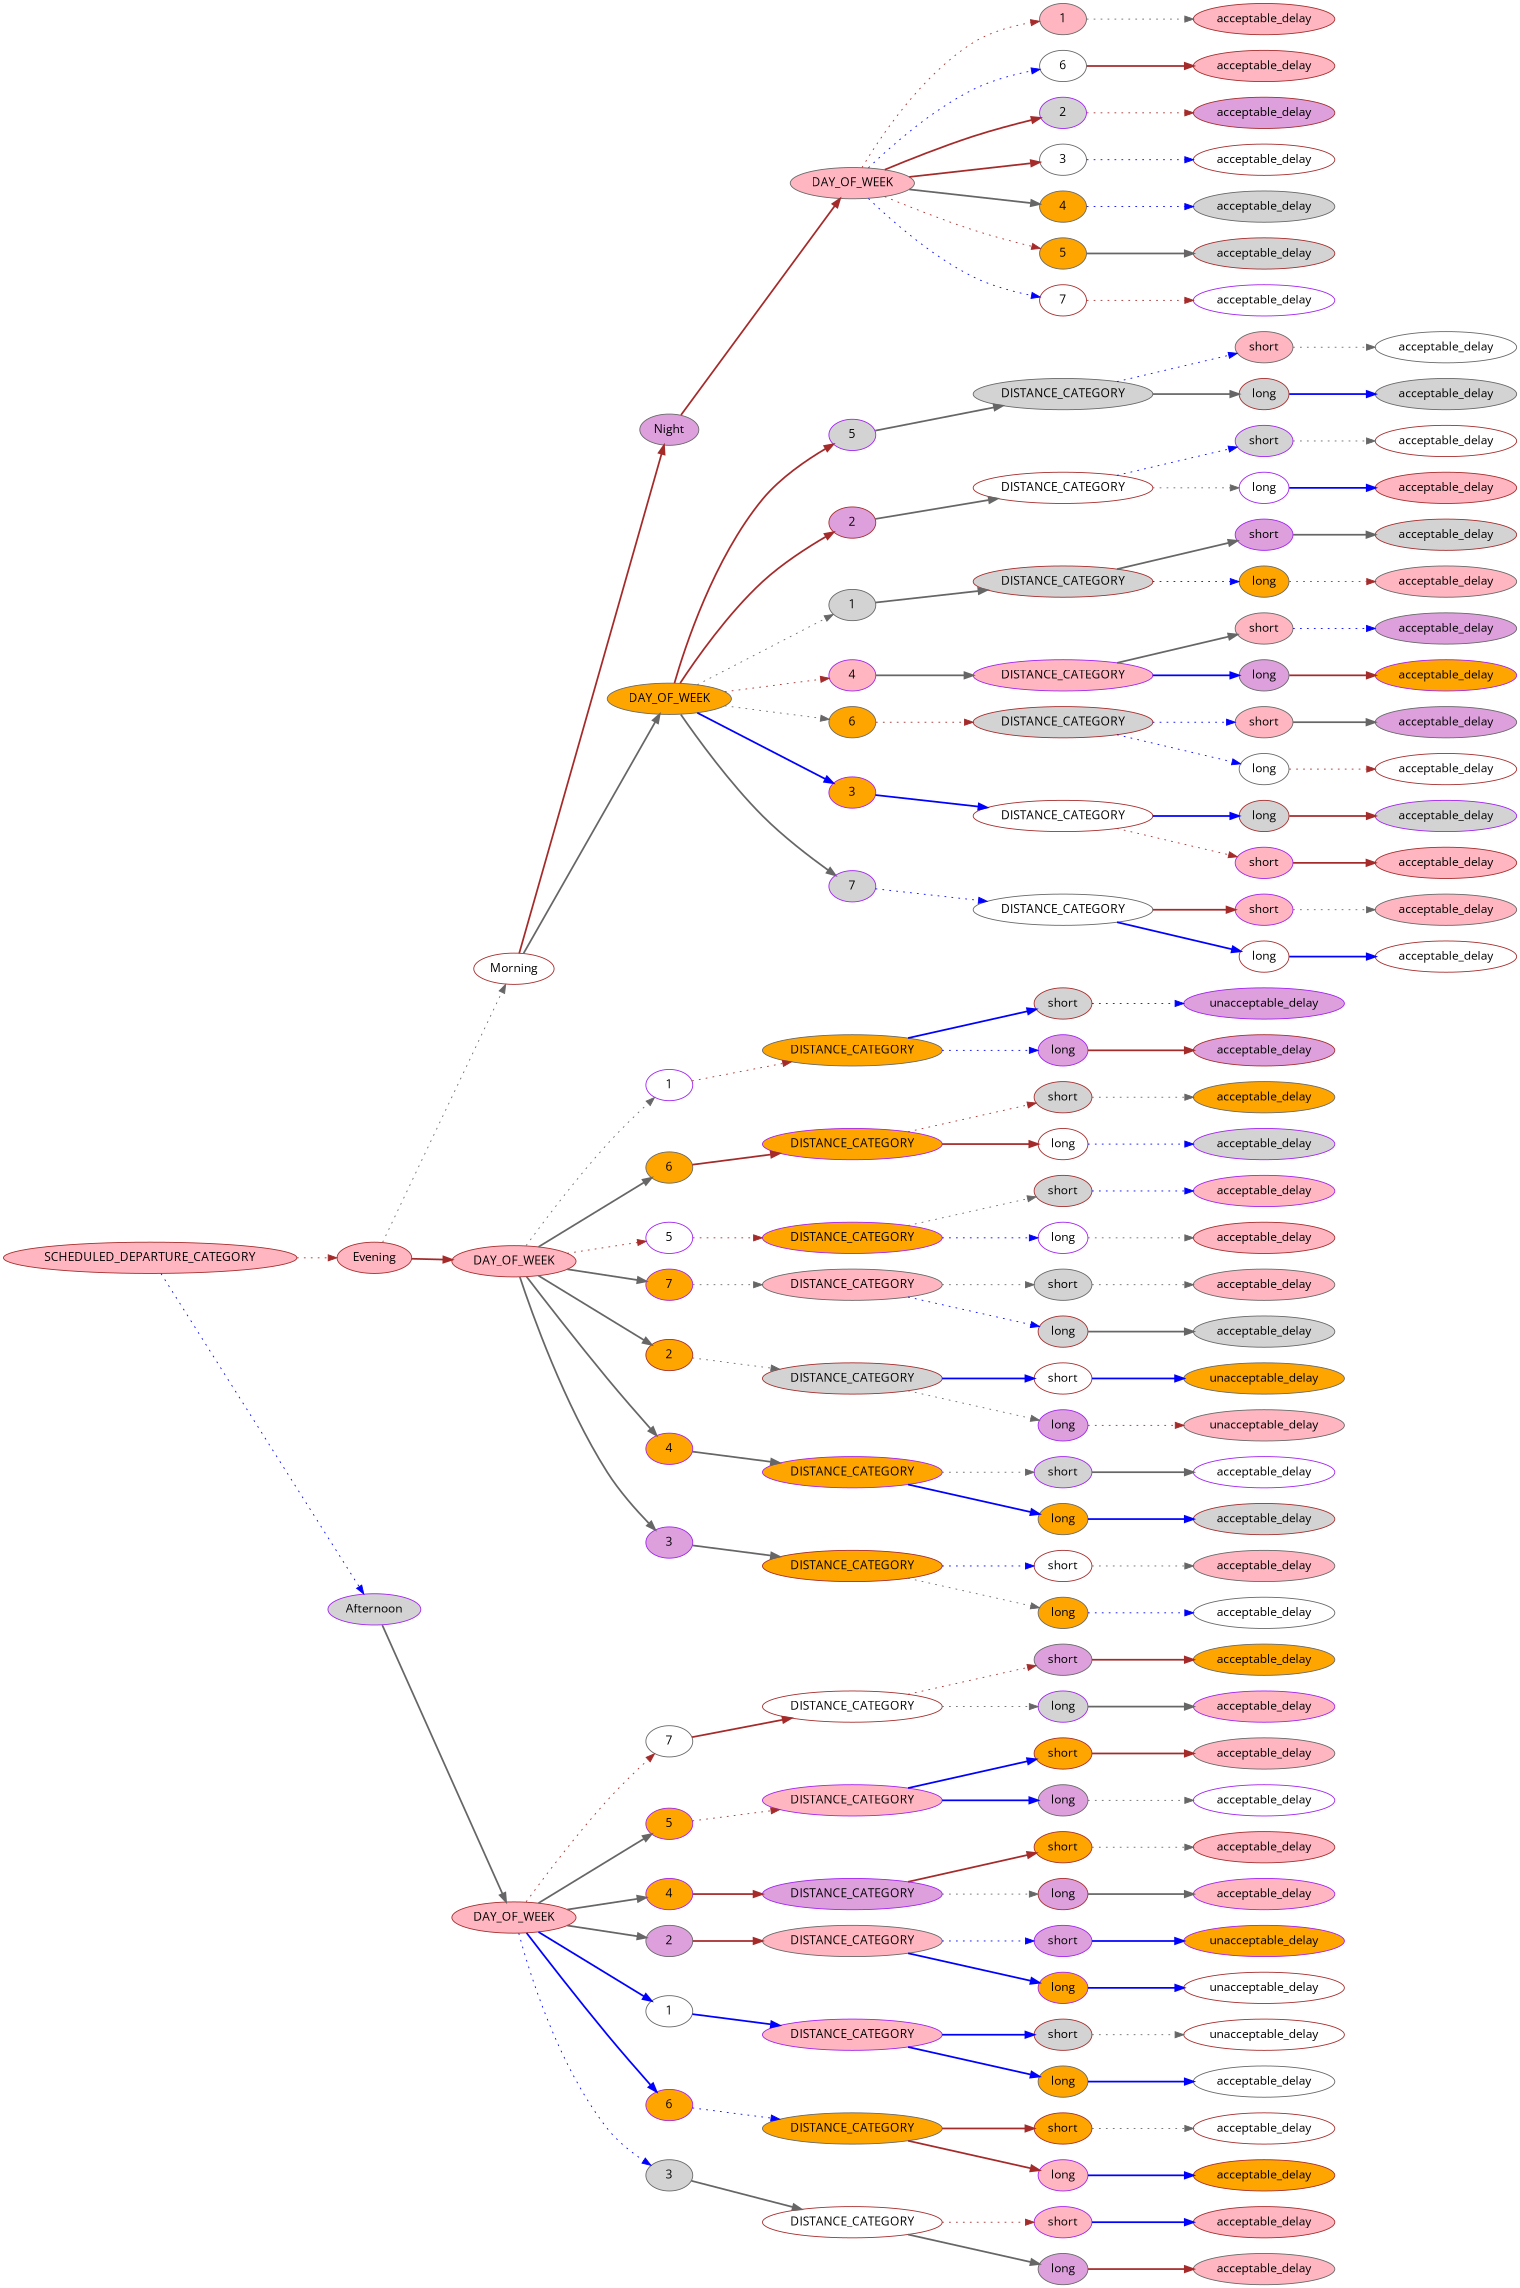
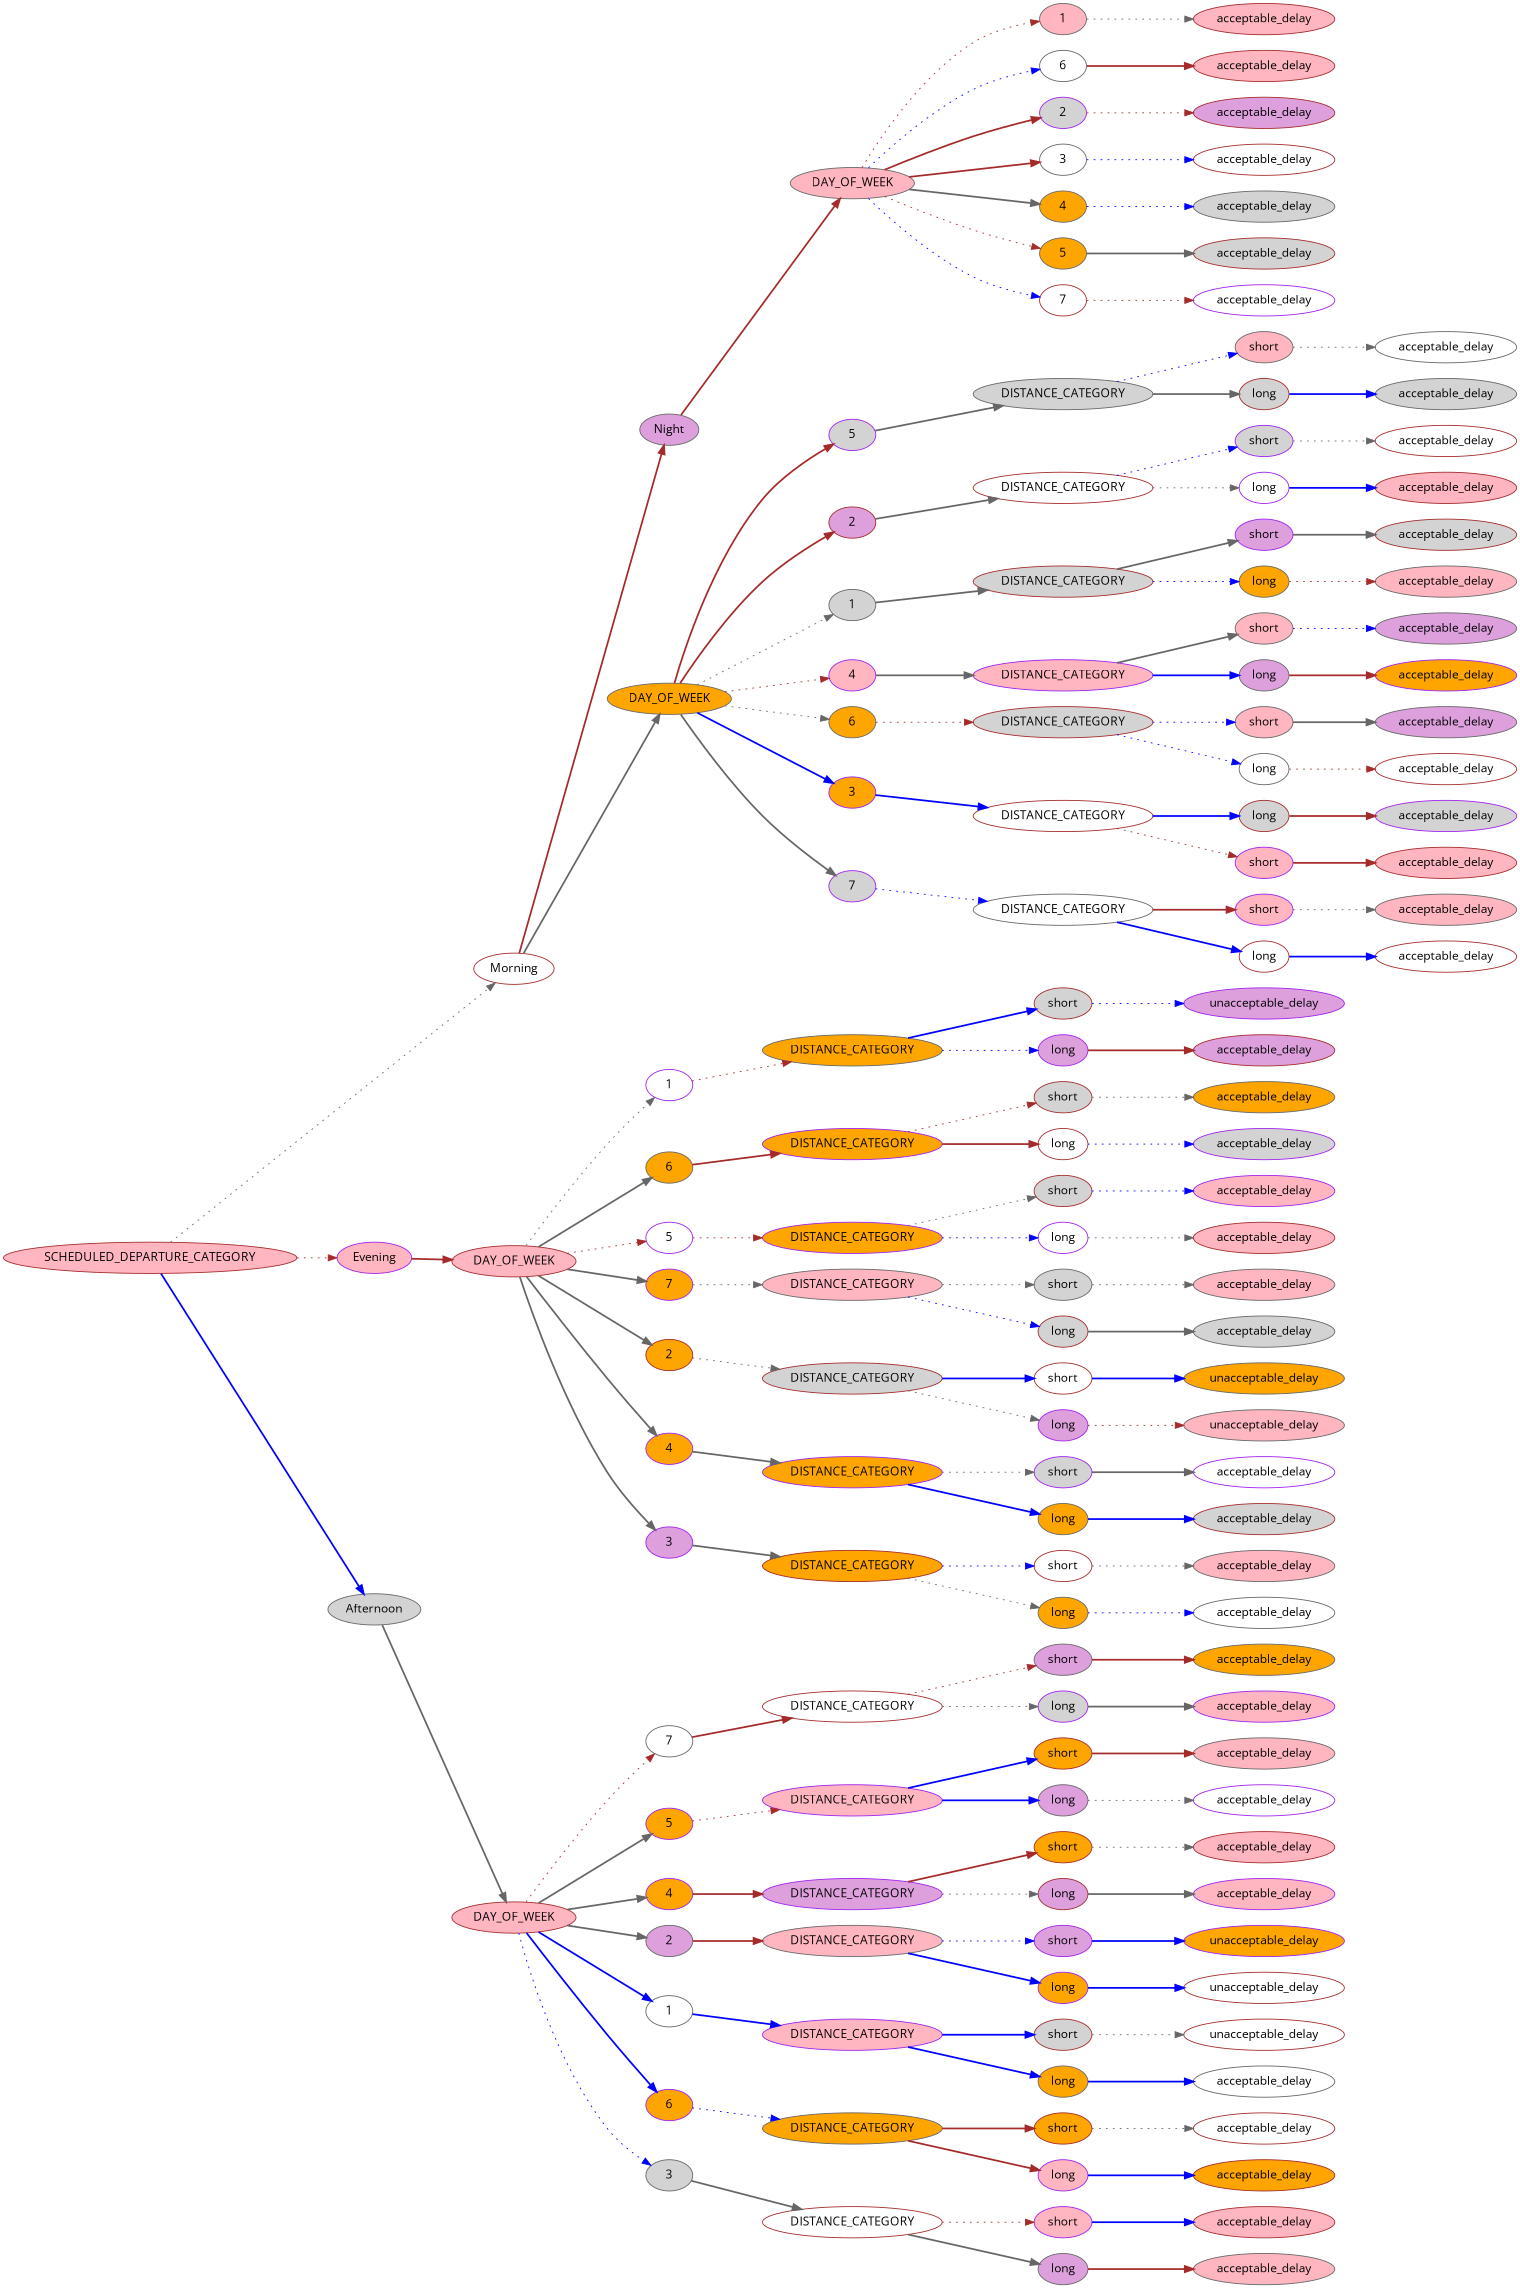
(442, 1117) -> (329, 1115)
(374, 1258) -> (374, 1258)
(260, 1430) -> (260, 1430)
(374, 1609) -> (374, 1609)
